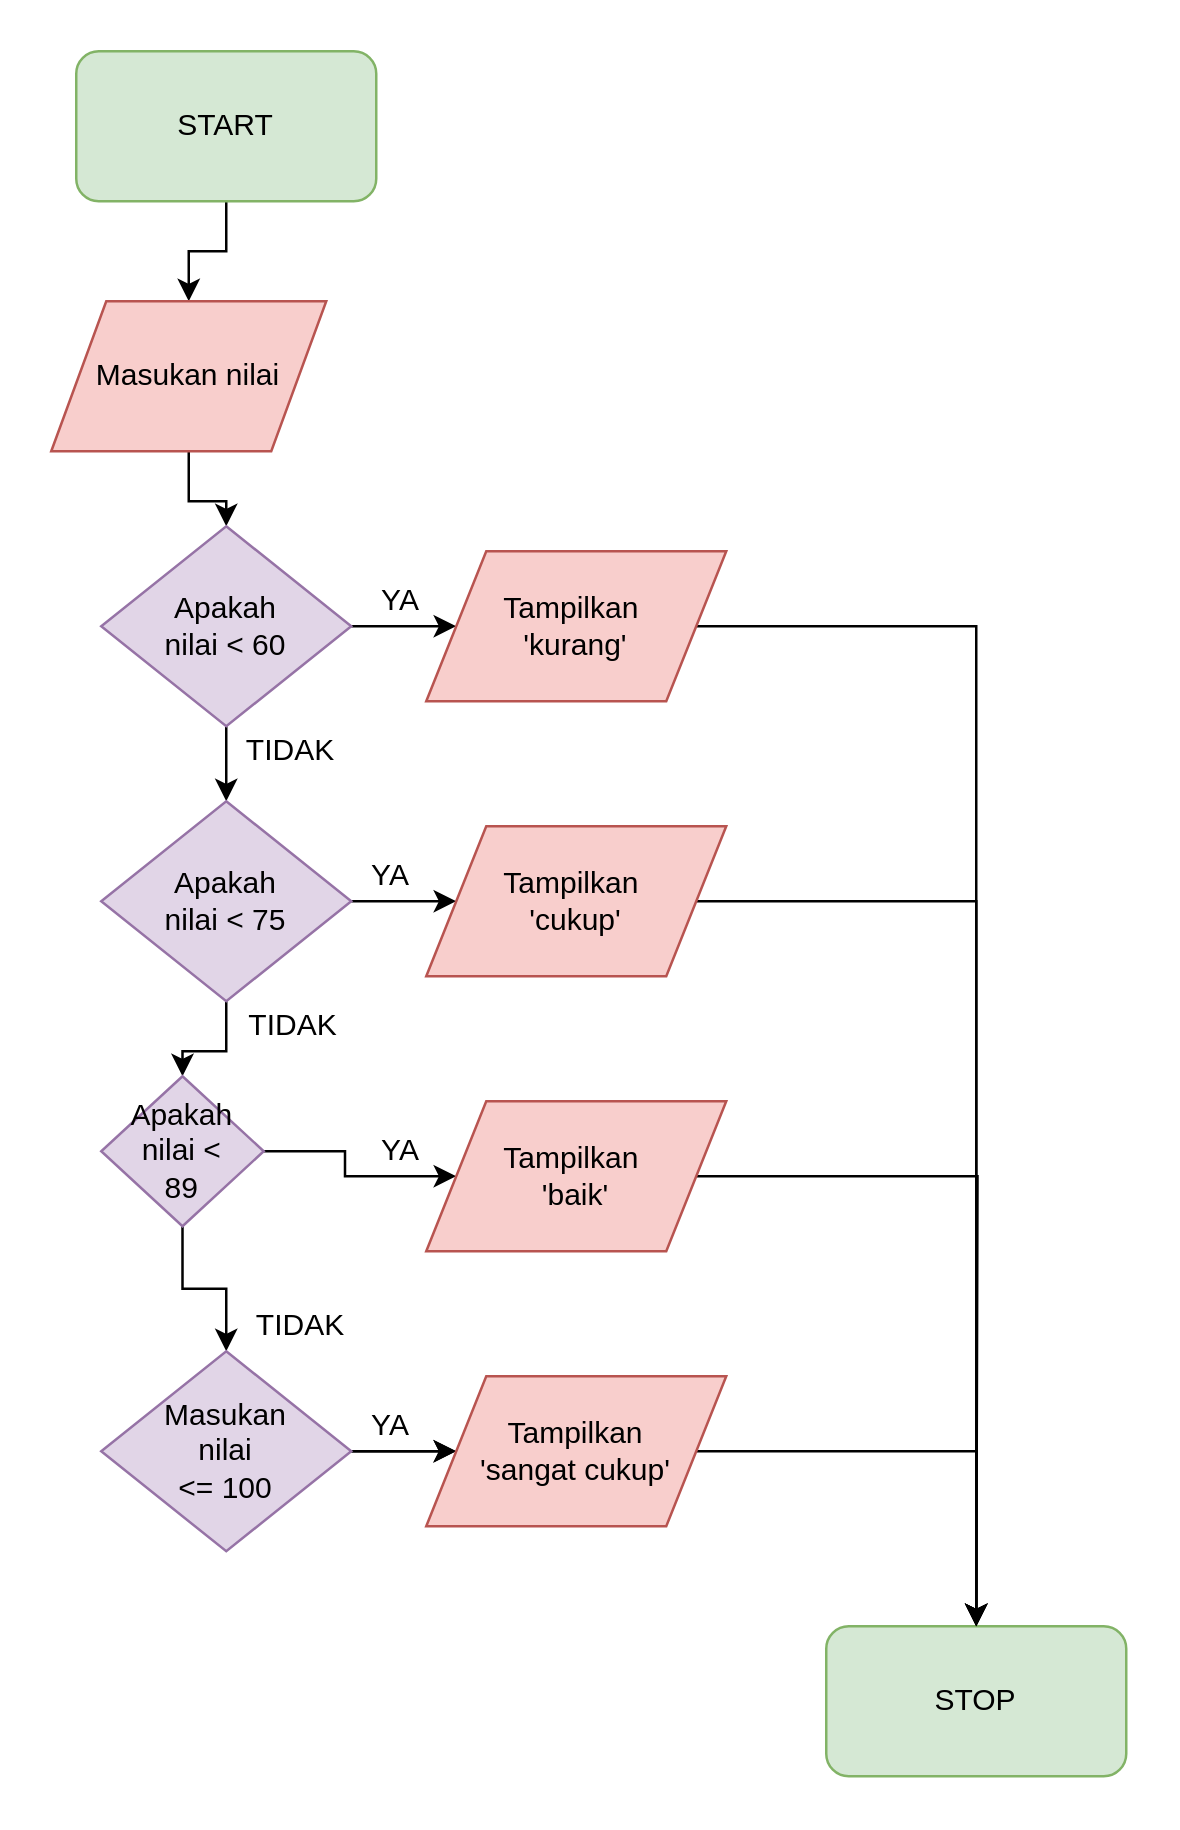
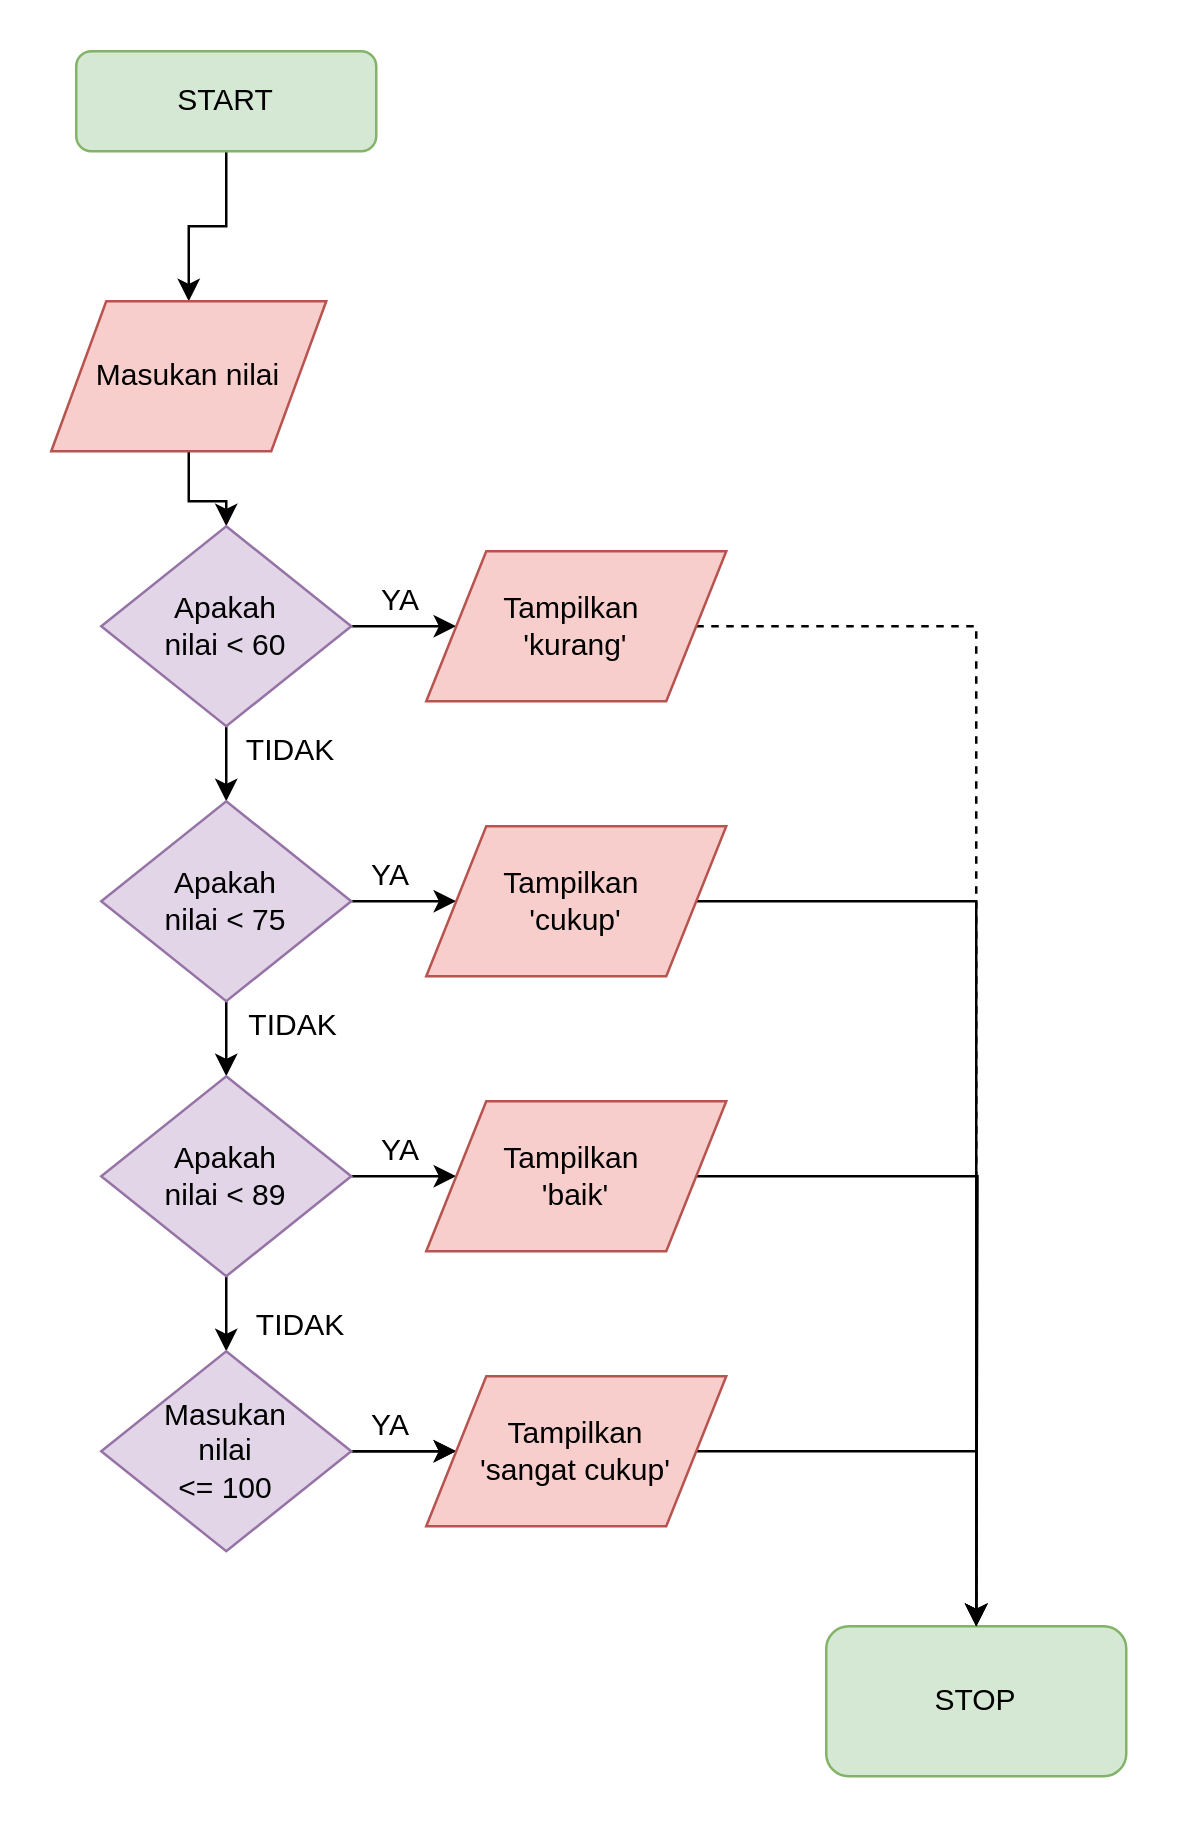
(226, 126) -> (226, 101)
(974, 626) -> (974, 626)
(183, 1151) -> (226, 1176)
